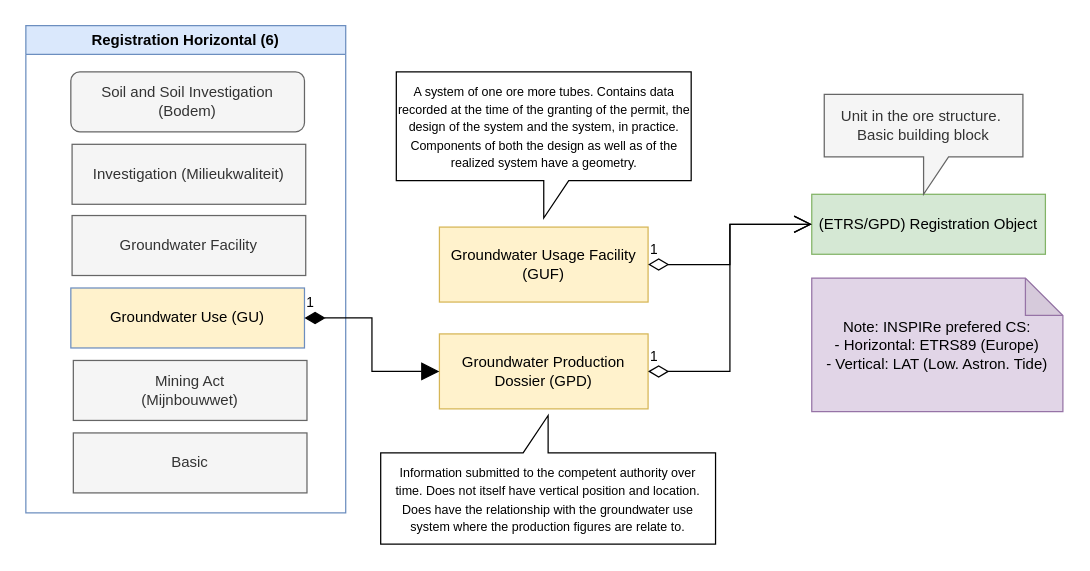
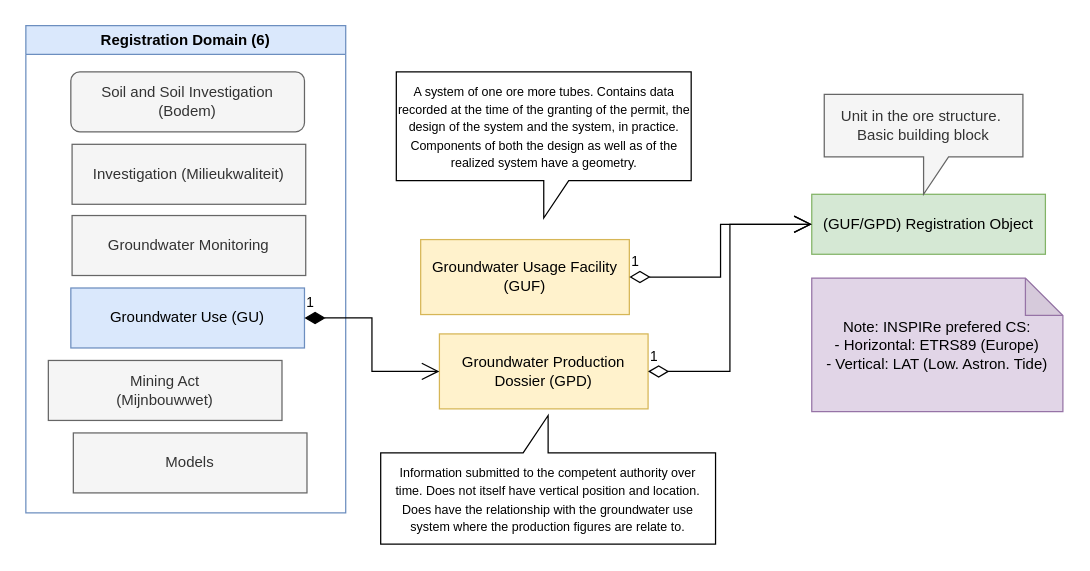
(186, 41) -> (186, 41)
(929, 224) -> (929, 224)
(189, 246) -> (189, 246)
(544, 265) -> (525, 277)
(188, 318) -> (188, 318)
(420, 372) -> (426, 372)
(190, 391) -> (165, 391)
(190, 463) -> (190, 463)
